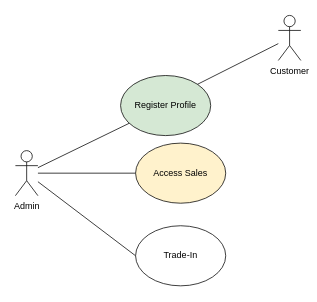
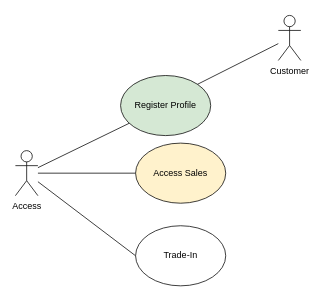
(27, 206) -> (27, 206)
